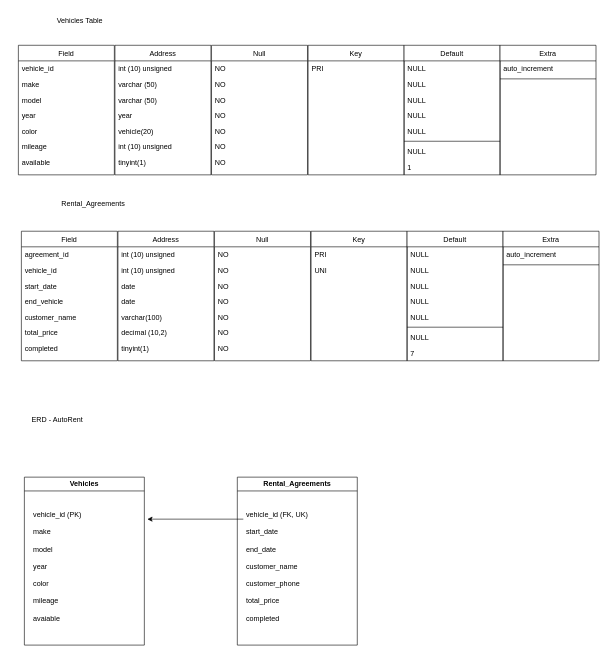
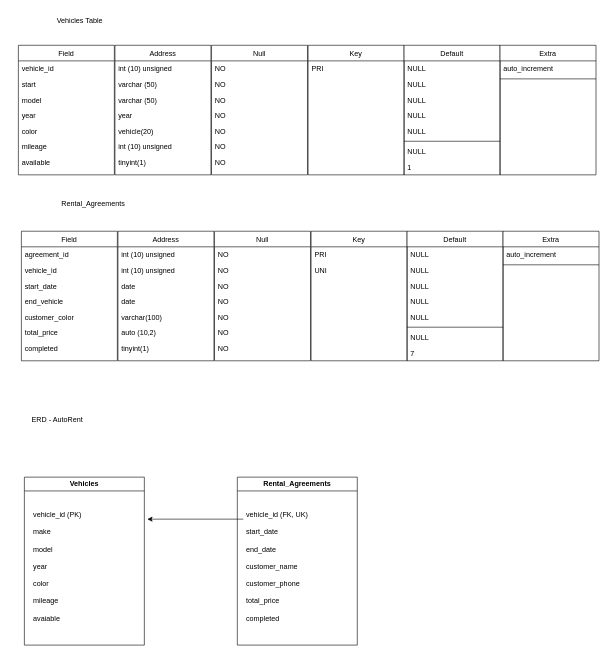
(30, 85) -> (32, 85)
(51, 317) -> (52, 317)
(146, 333) -> (142, 333)
